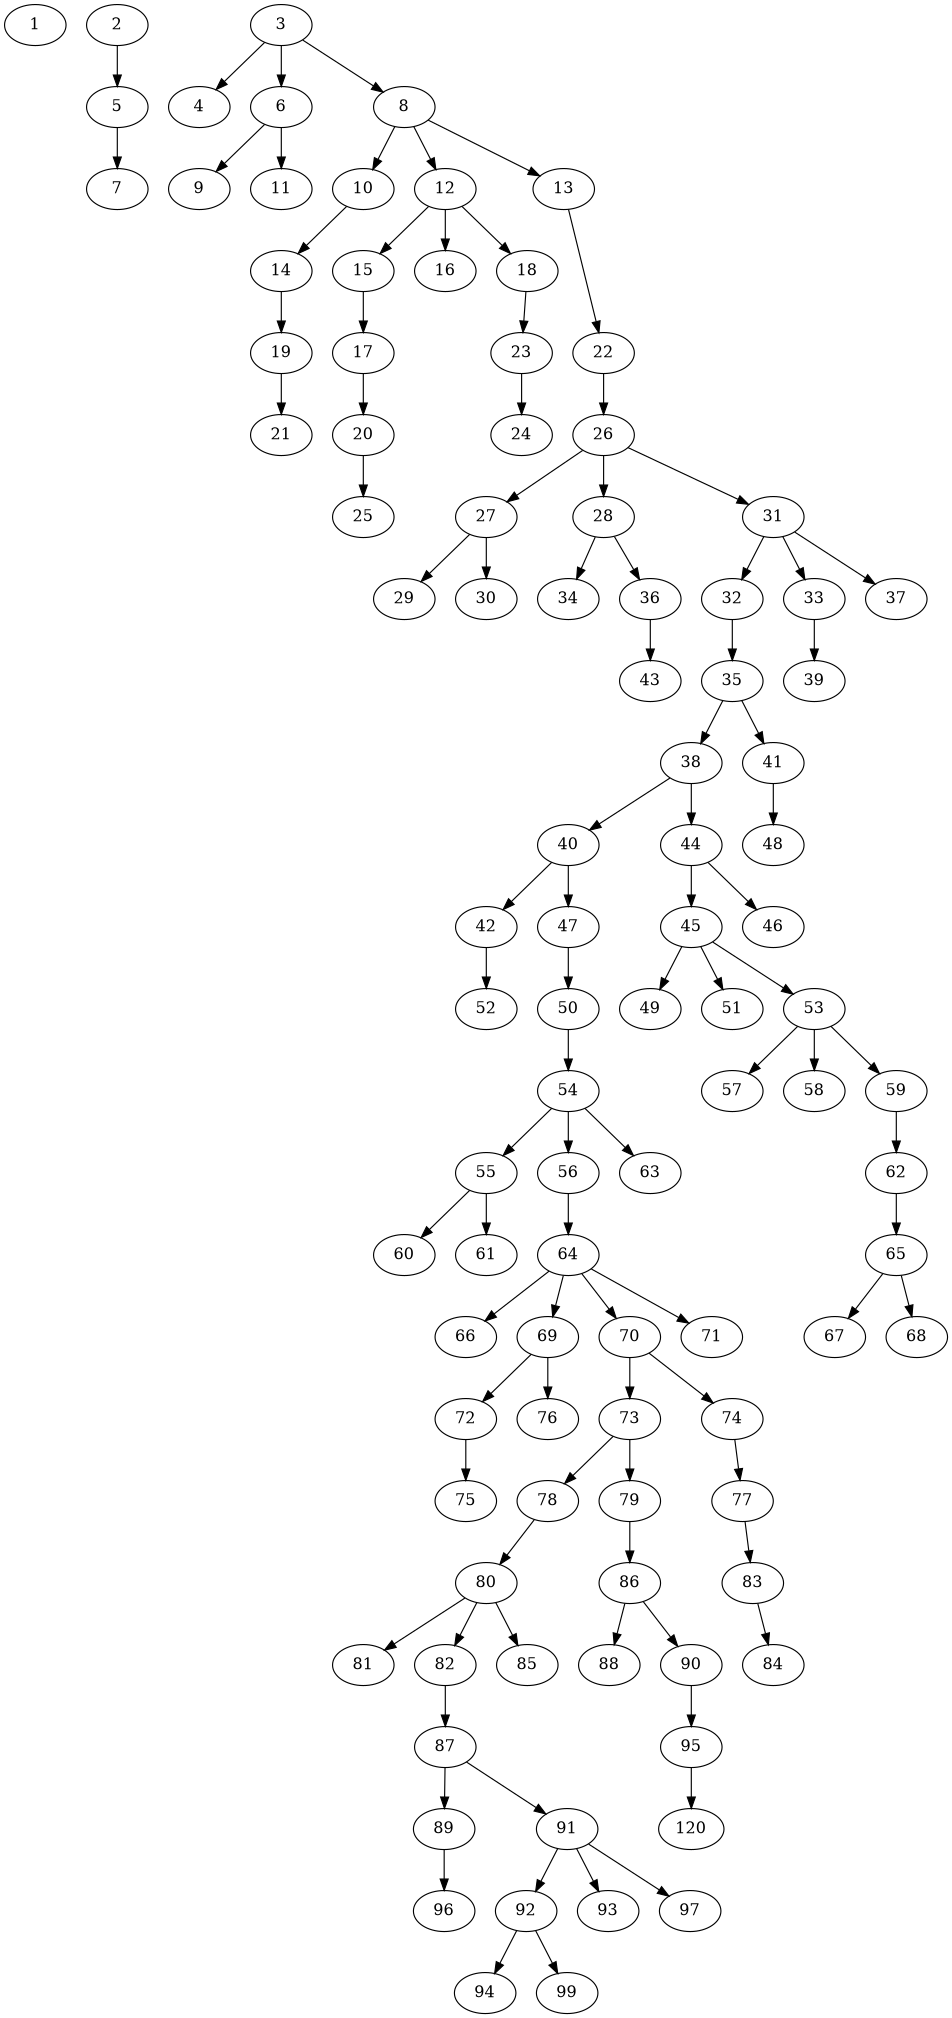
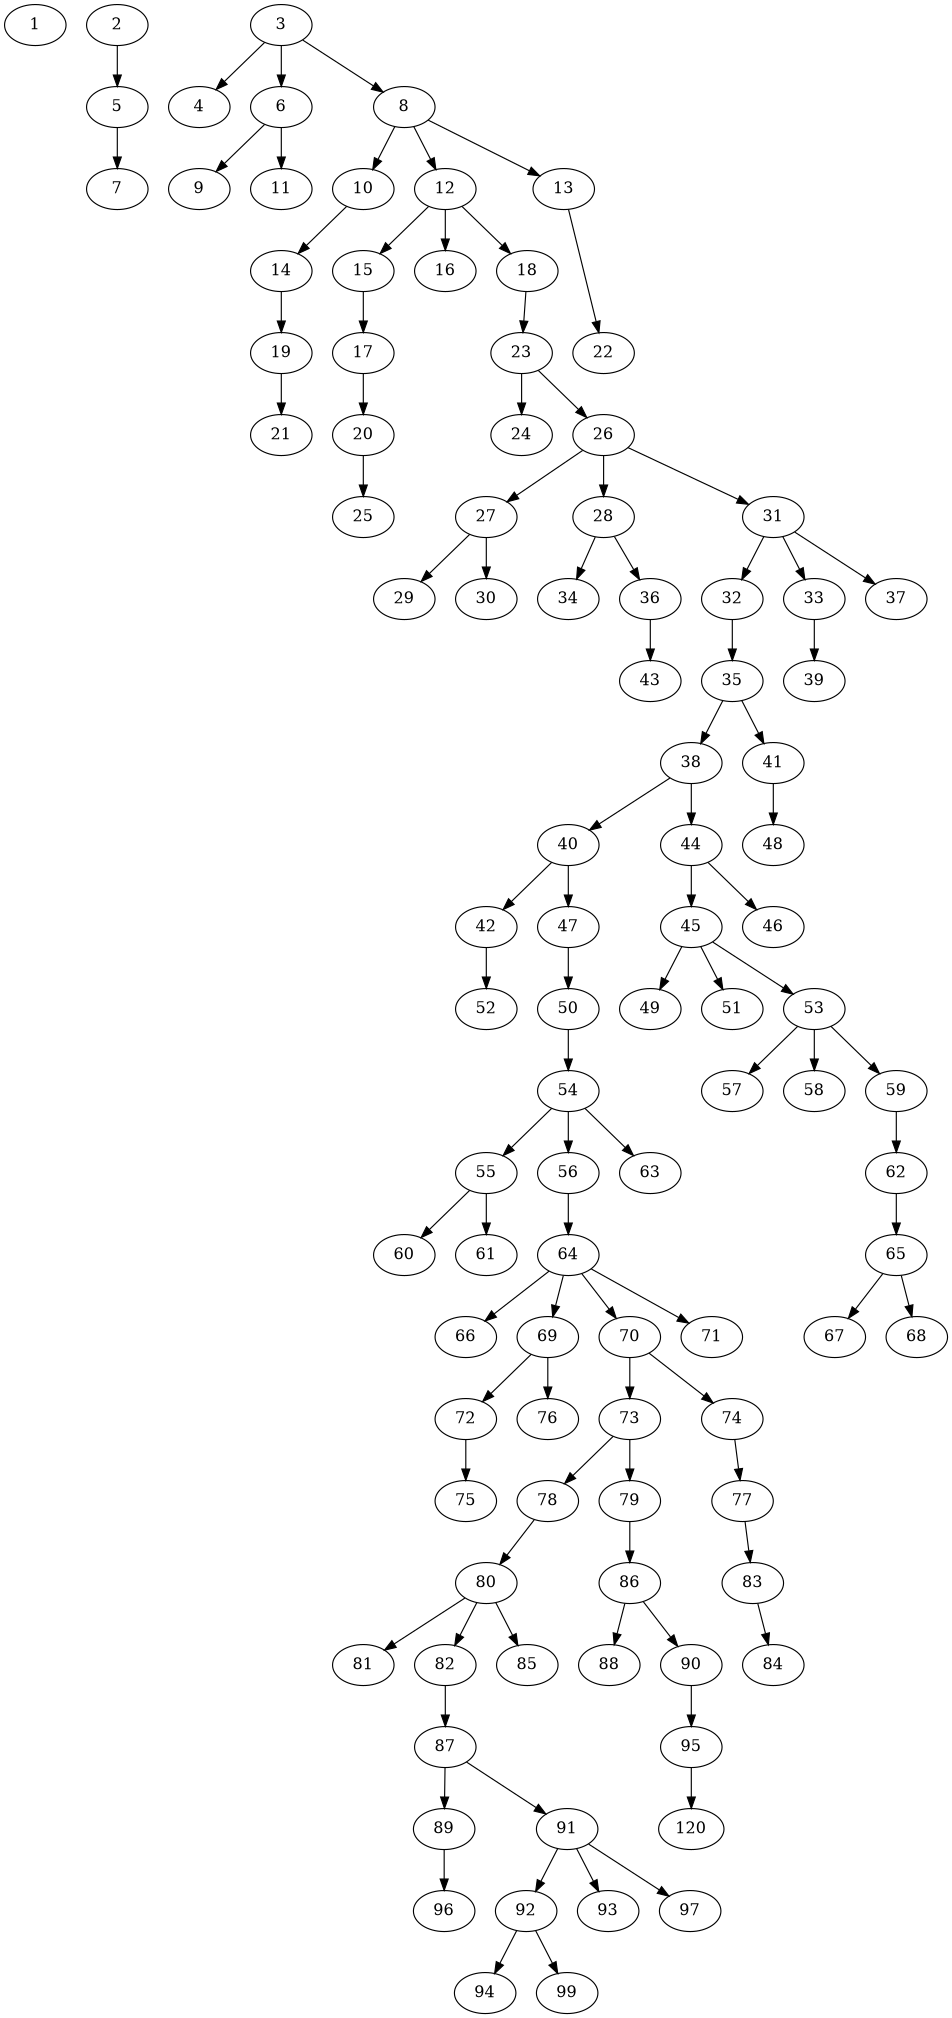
(604, 388) -> (558, 390)
